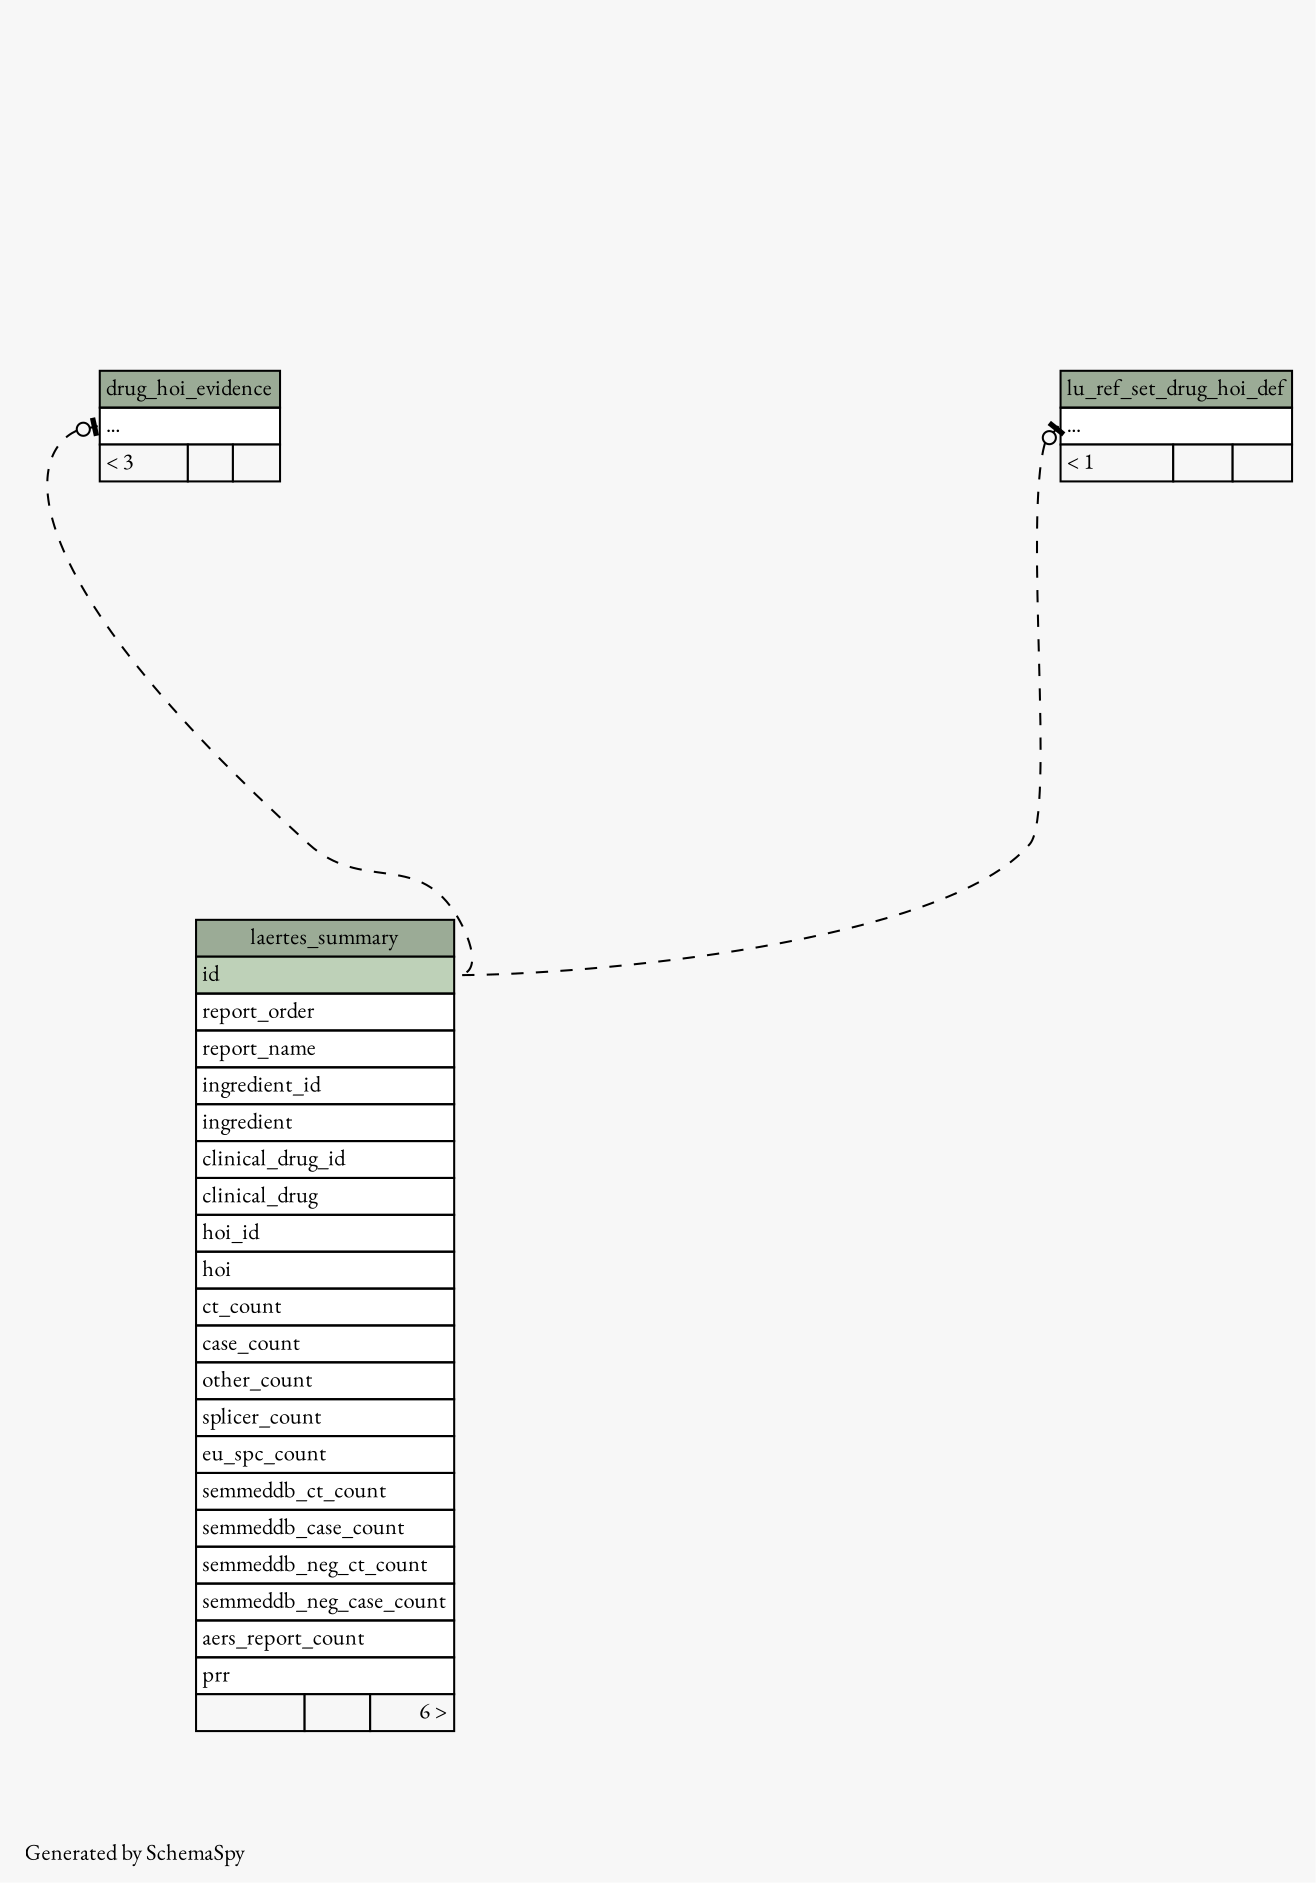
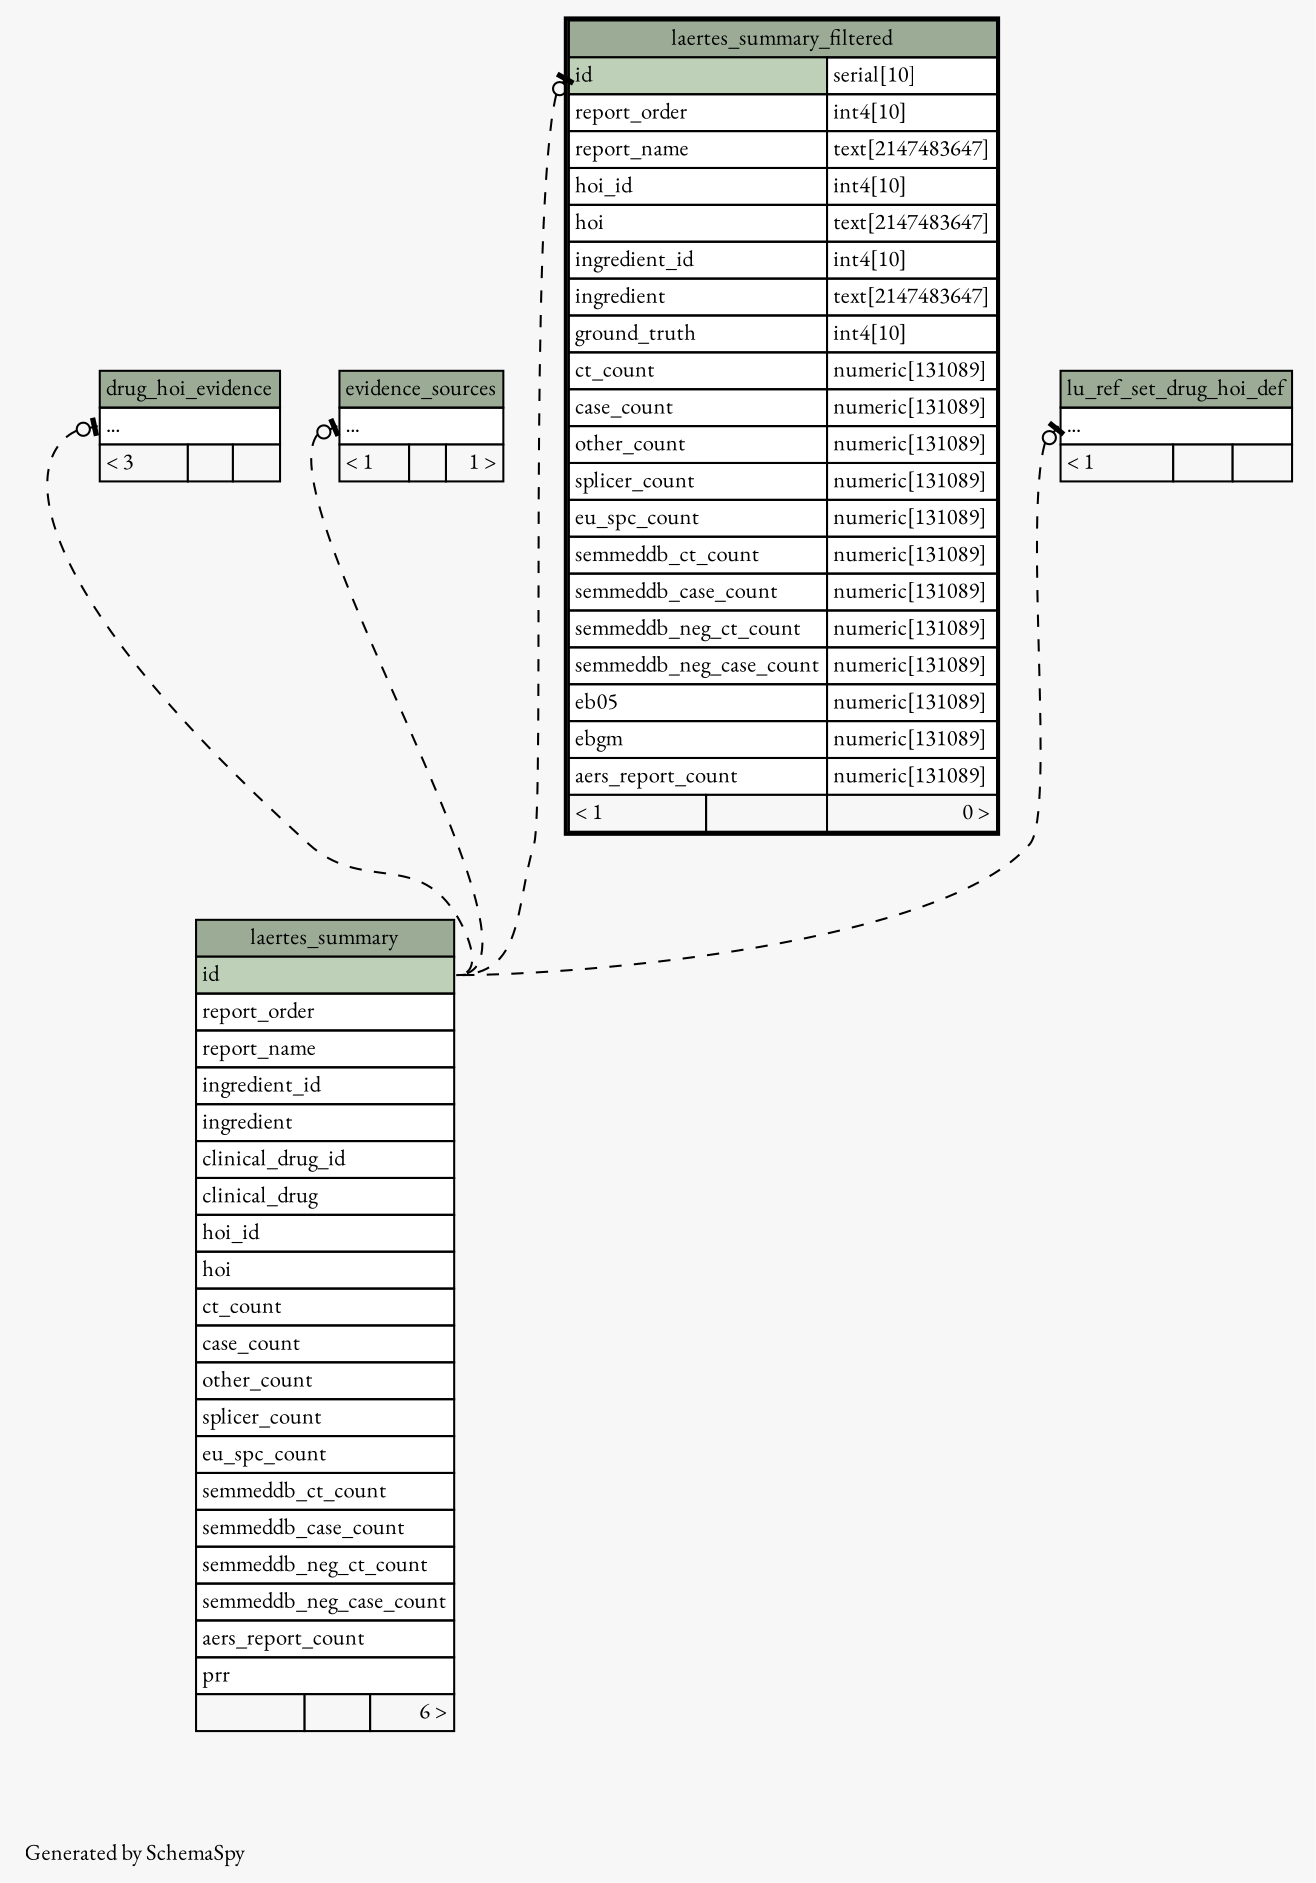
none -> (421, 426)
none -> (782, 426)
